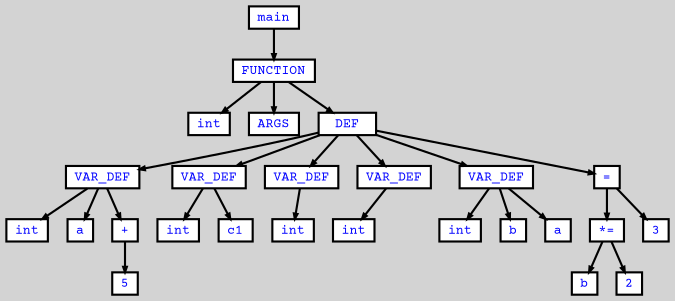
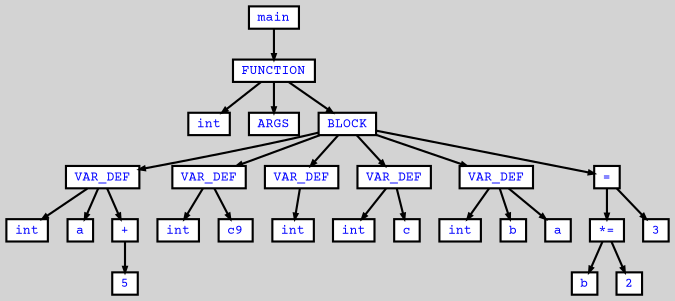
(347, 124) -> (347, 124)
(236, 230) -> (236, 230)
none -> (407, 230)
